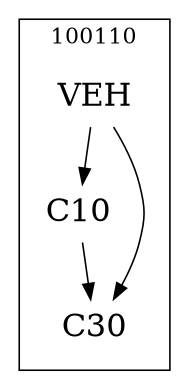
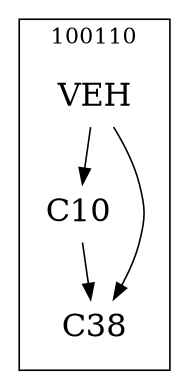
(95, 329) -> (95, 329)
